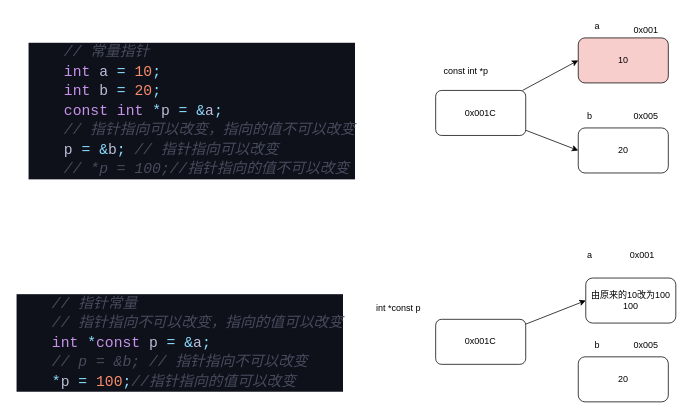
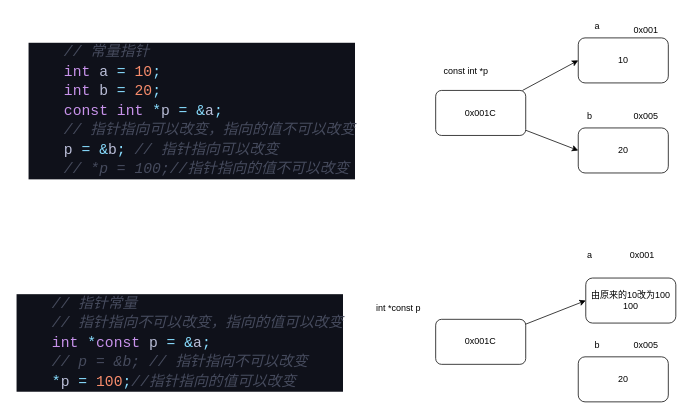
(623, 60) -> (623, 60)
